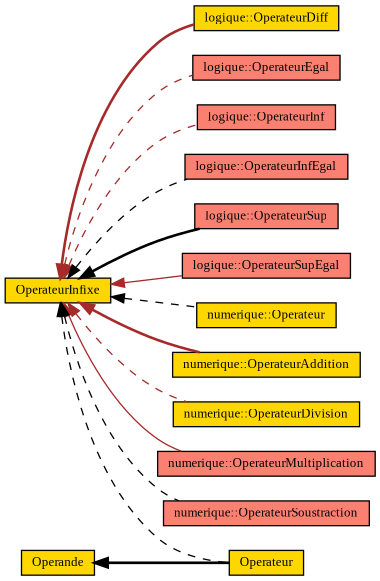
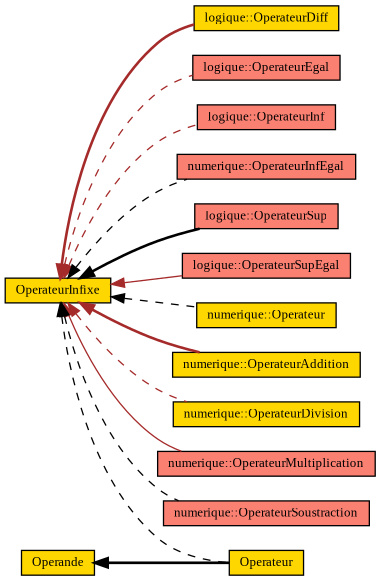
(266, 167) -> (266, 167)
